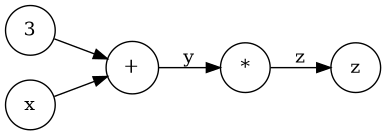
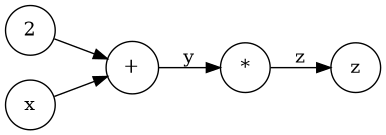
(30, 30) -> (30, 30)
